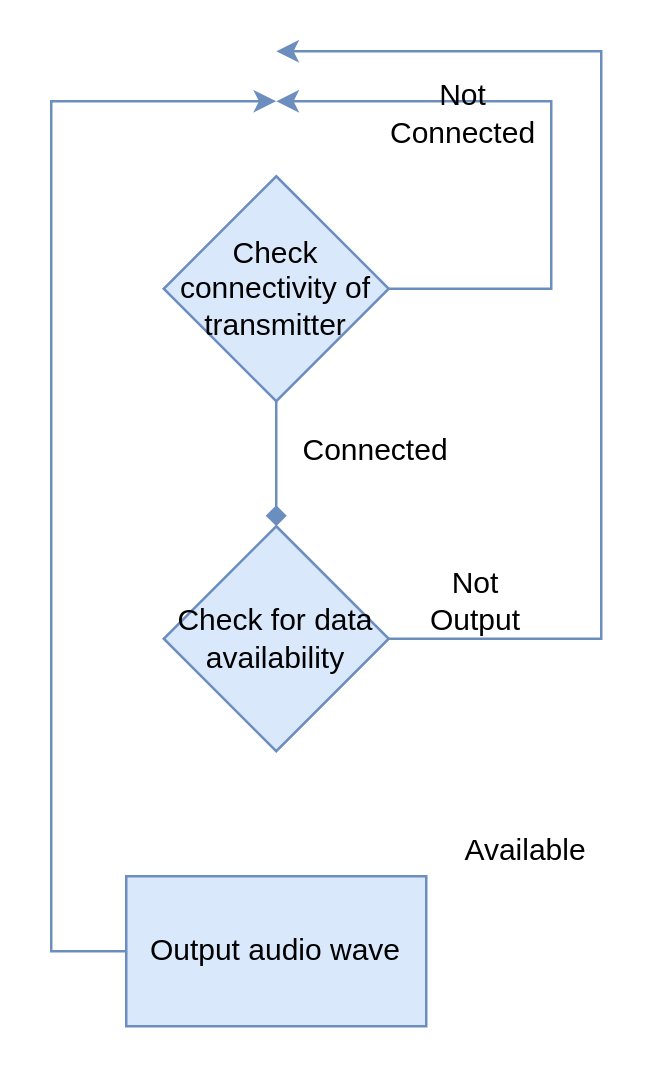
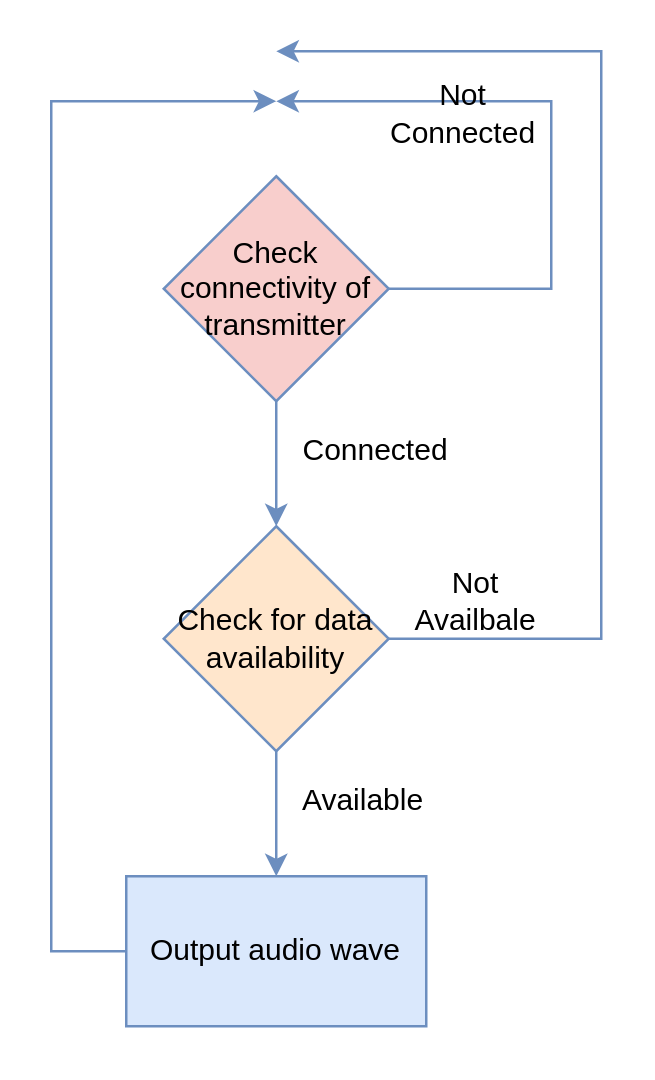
(276, 289) -> (276, 289)
(276, 506) -> (276, 507)
(476, 601) -> (476, 601)
(276, 639) -> (276, 639)
none -> (276, 805)
(526, 851) -> (364, 801)
